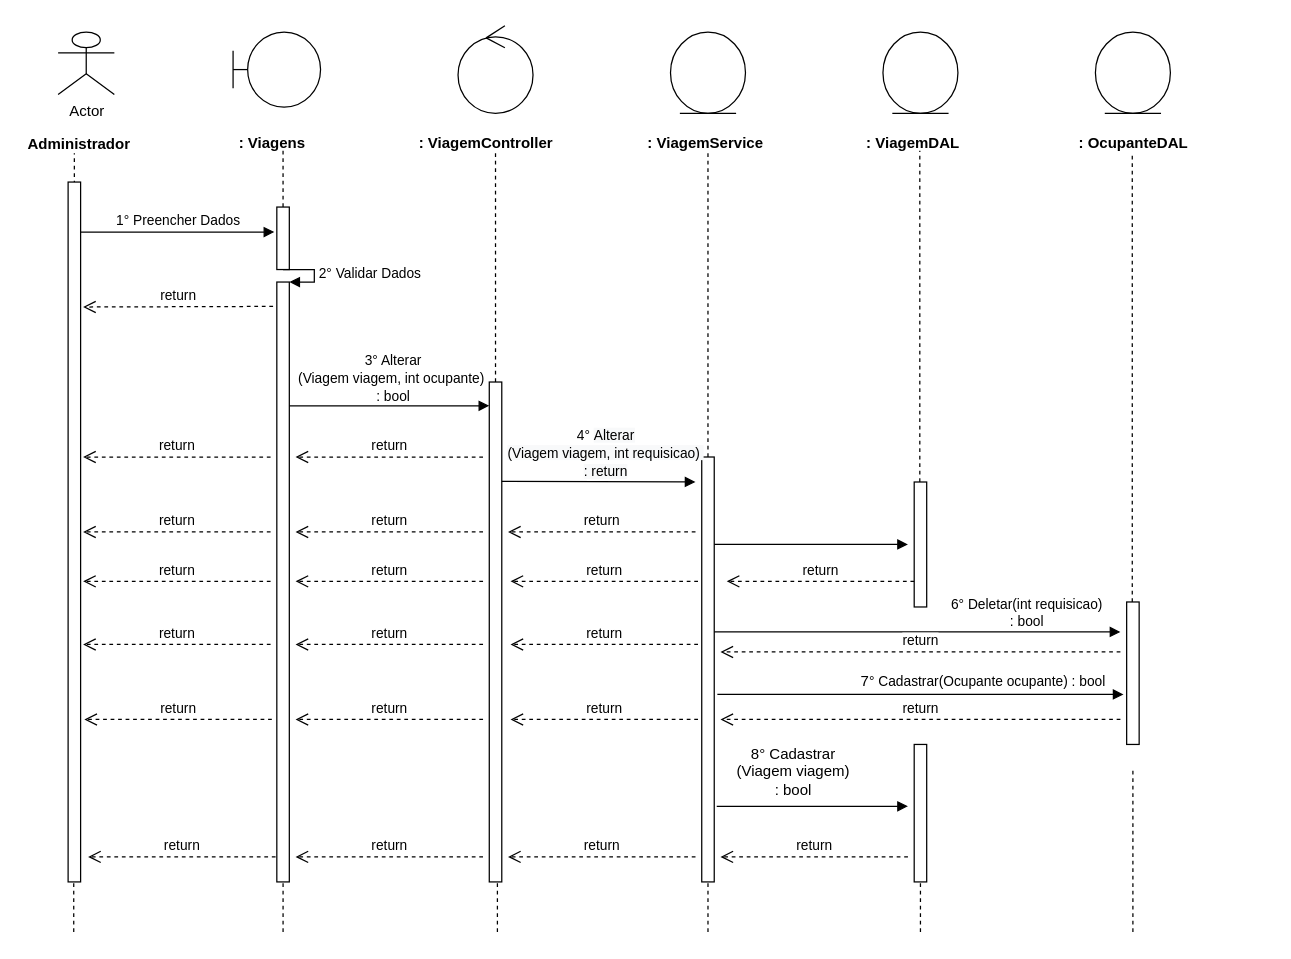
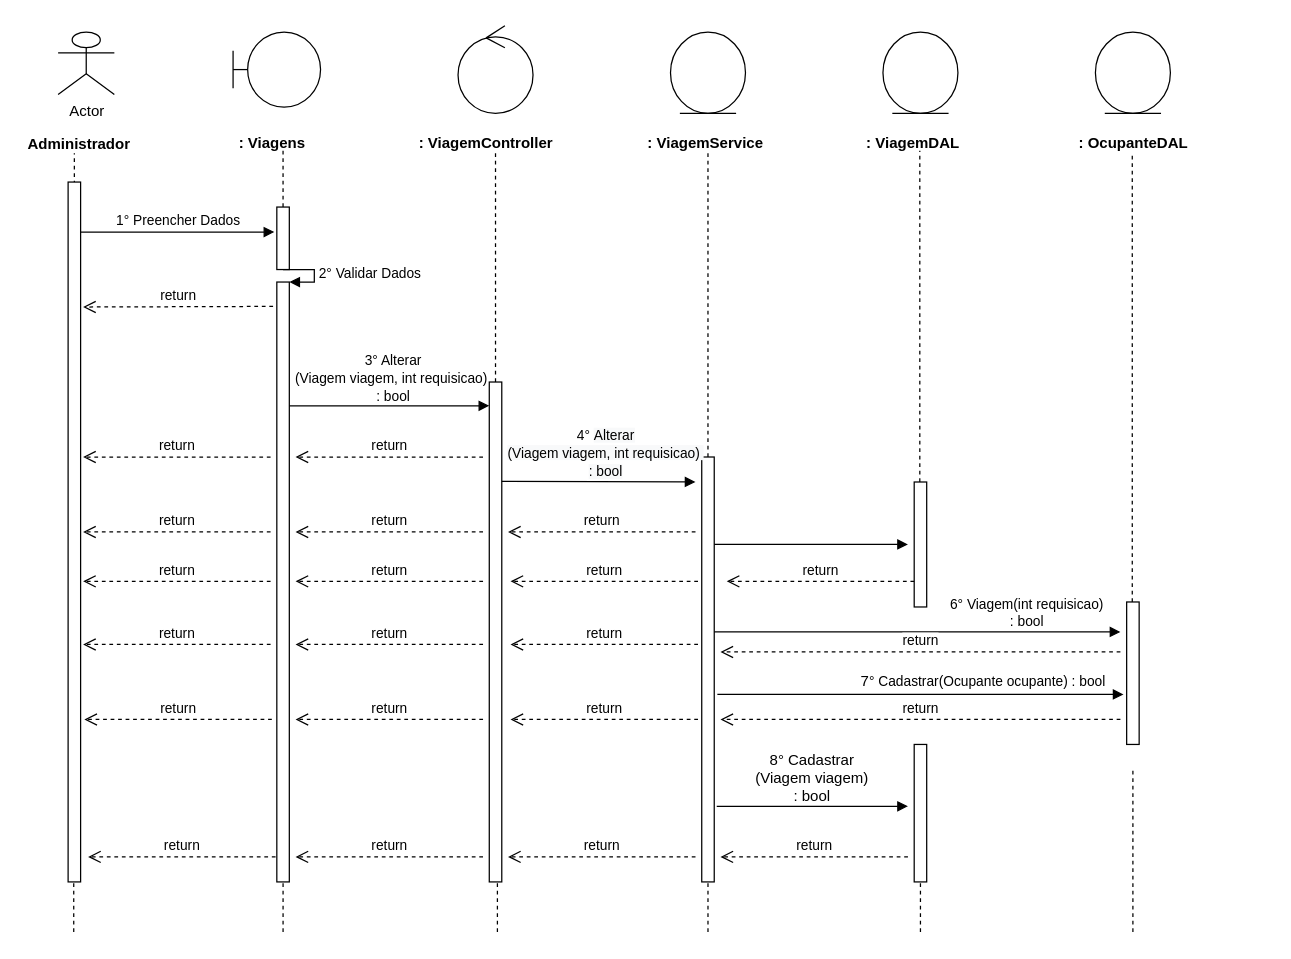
(394, 379) -> (394, 379)
(606, 454) -> (606, 454)
(1028, 614) -> (1028, 614)
(793, 767) -> (812, 773)
